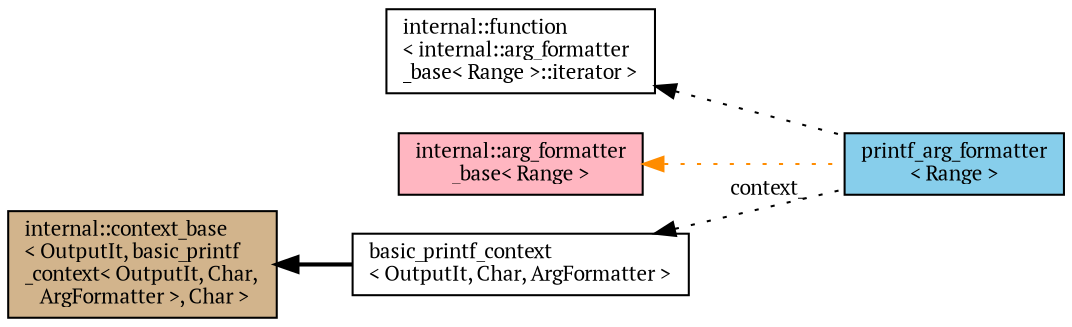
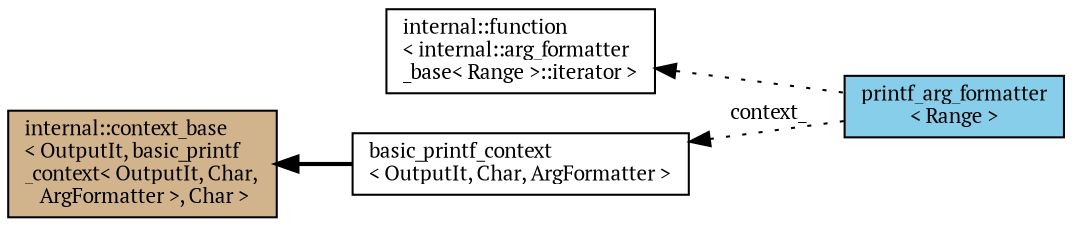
(521, 164) -> none
